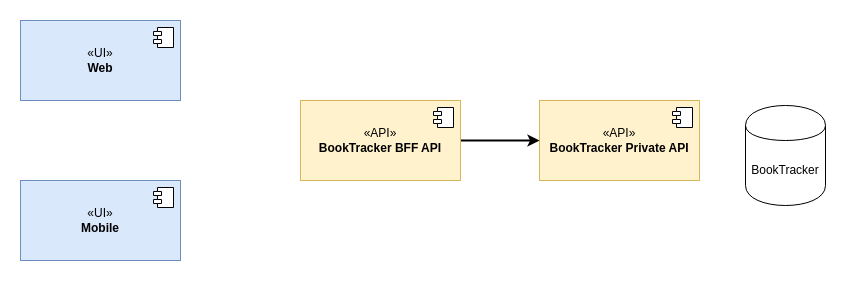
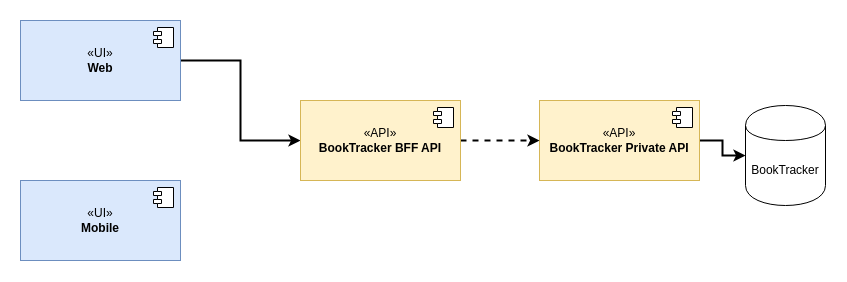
none -> (241, 96)
(497, 141) -> (497, 141)
none -> (723, 144)
